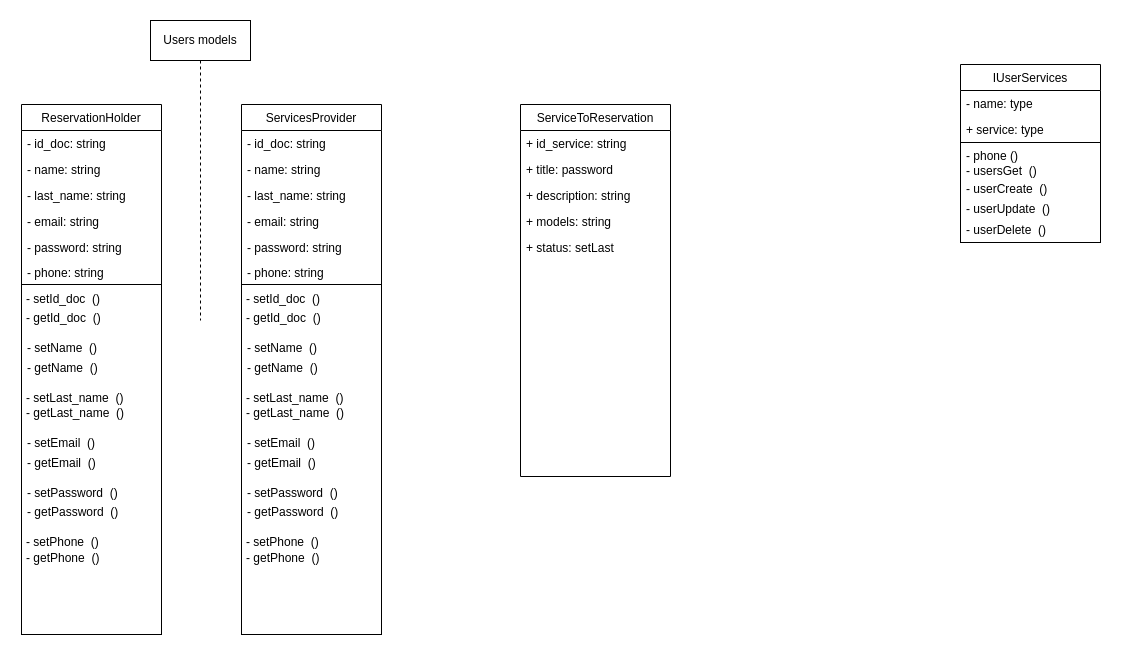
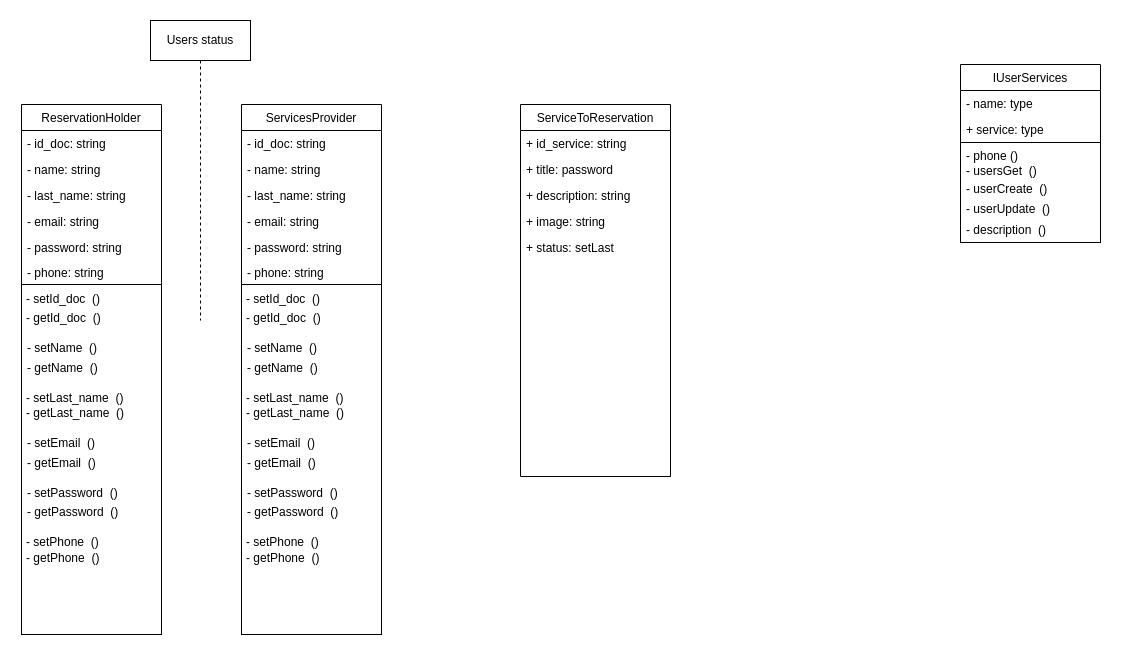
(201, 41) -> (201, 41)
(572, 222) -> (569, 222)
(1015, 230) -> (1017, 230)
